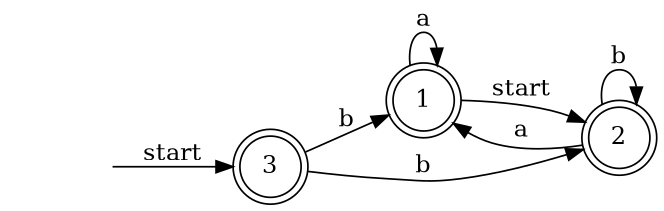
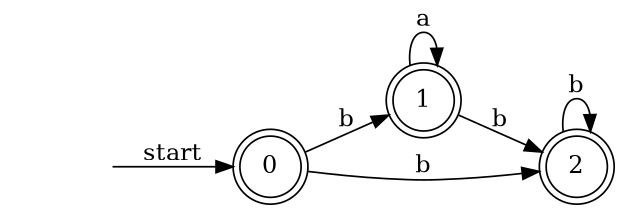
(521, 89) -> (500, 120)
(524, 148) -> none
(271, 167) -> (271, 167)
